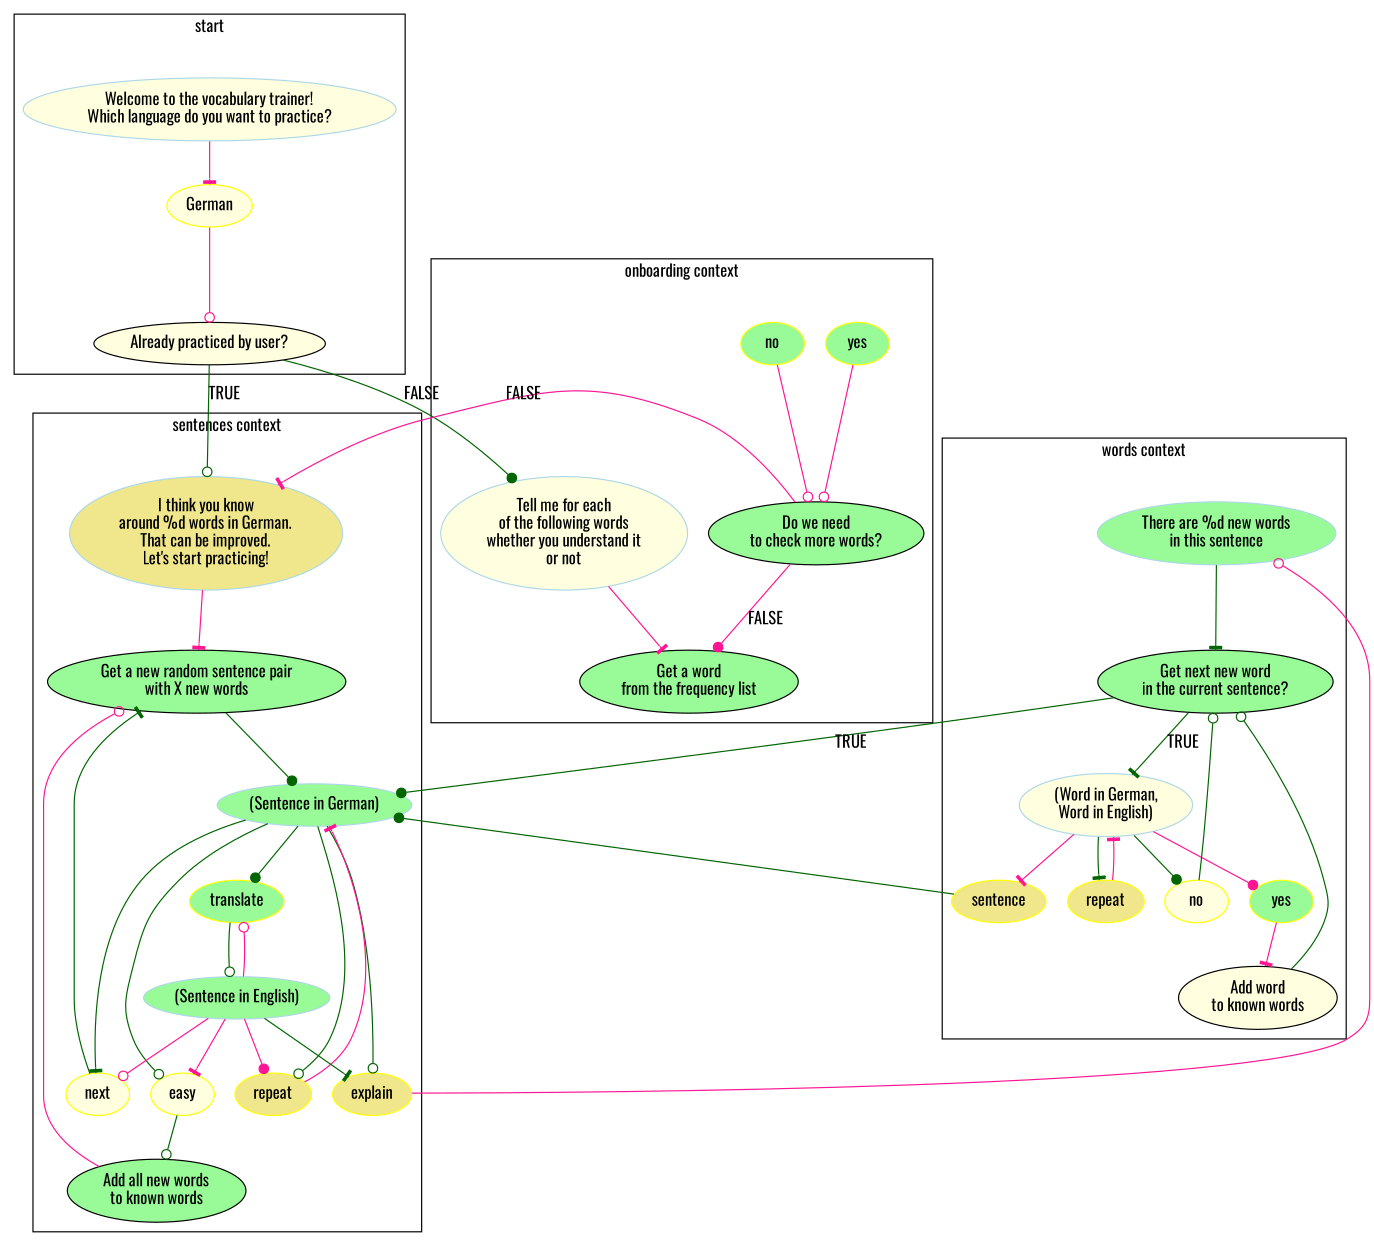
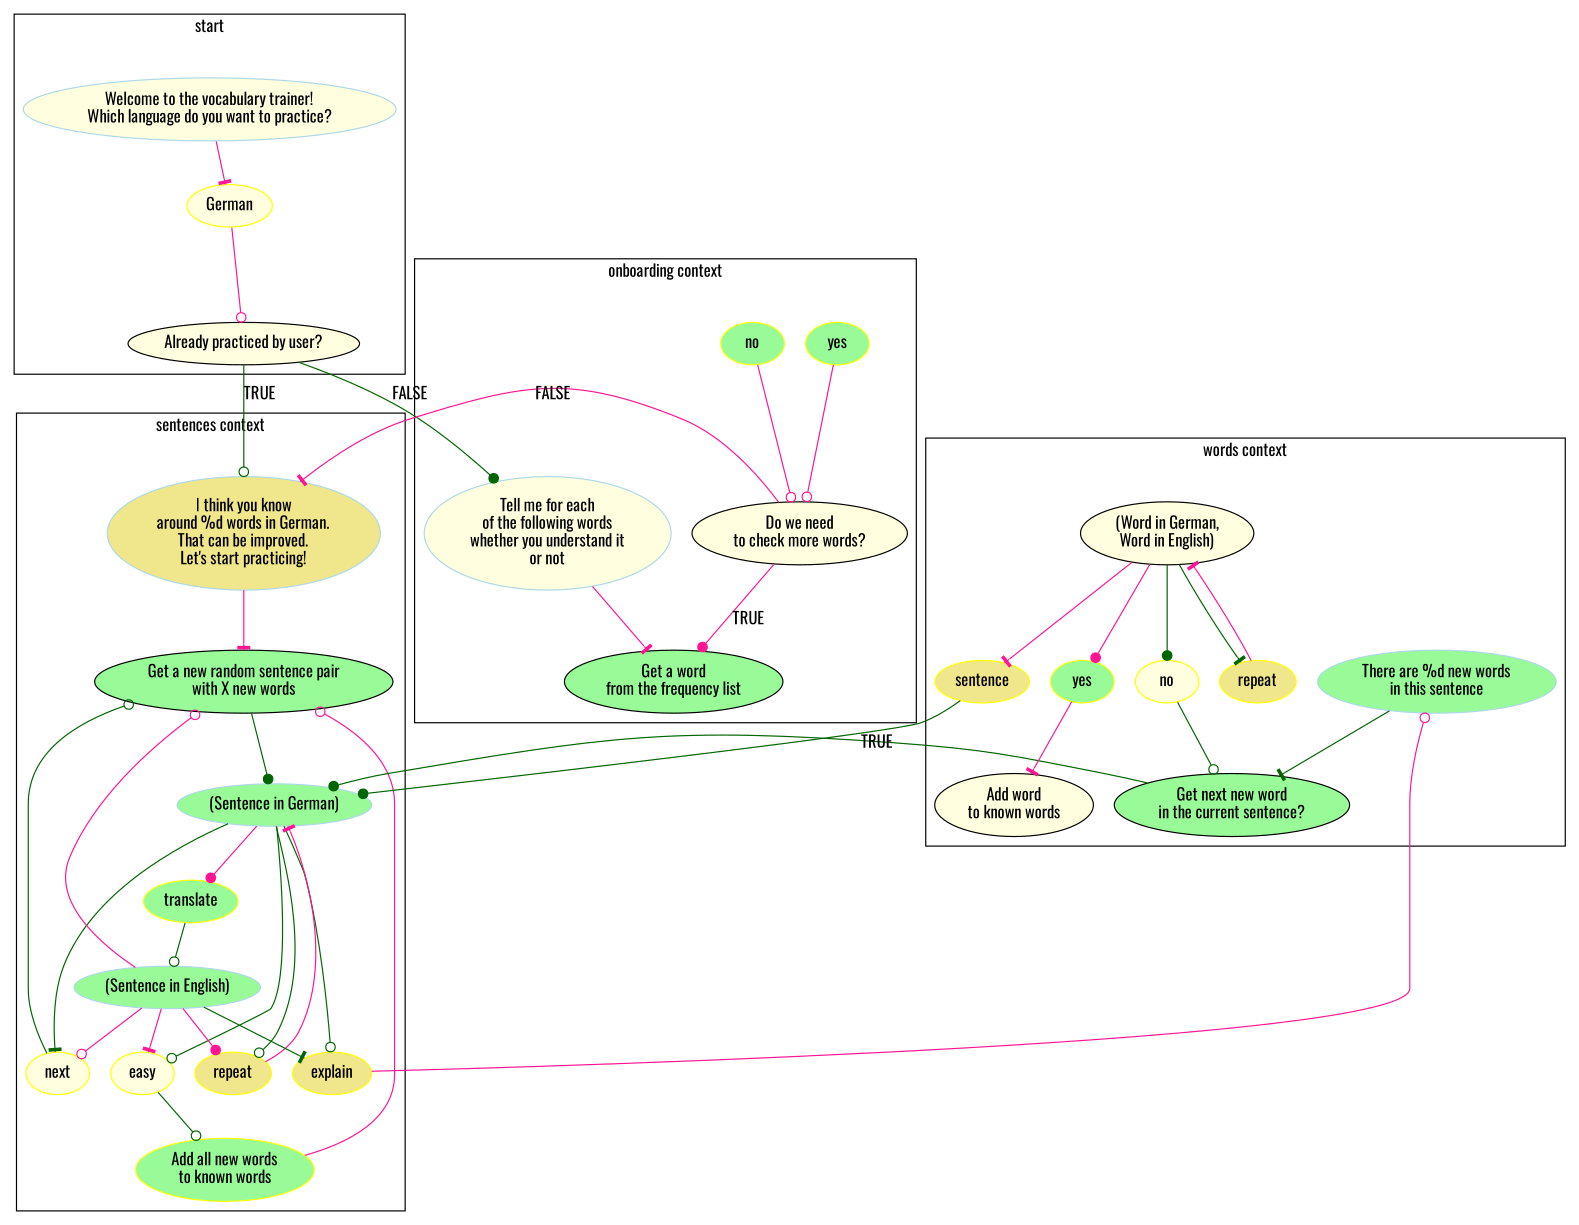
(816, 533) -> (800, 533)
(766, 620) -> (749, 620)
(1162, 742) -> none
(1106, 805) -> (1167, 533)
(1311, 843) -> none
(278, 850) -> (235, 850)
(74, 883) -> (28, 857)
(245, 954) -> (80, 835)
(157, 1191) -> (225, 1170)
